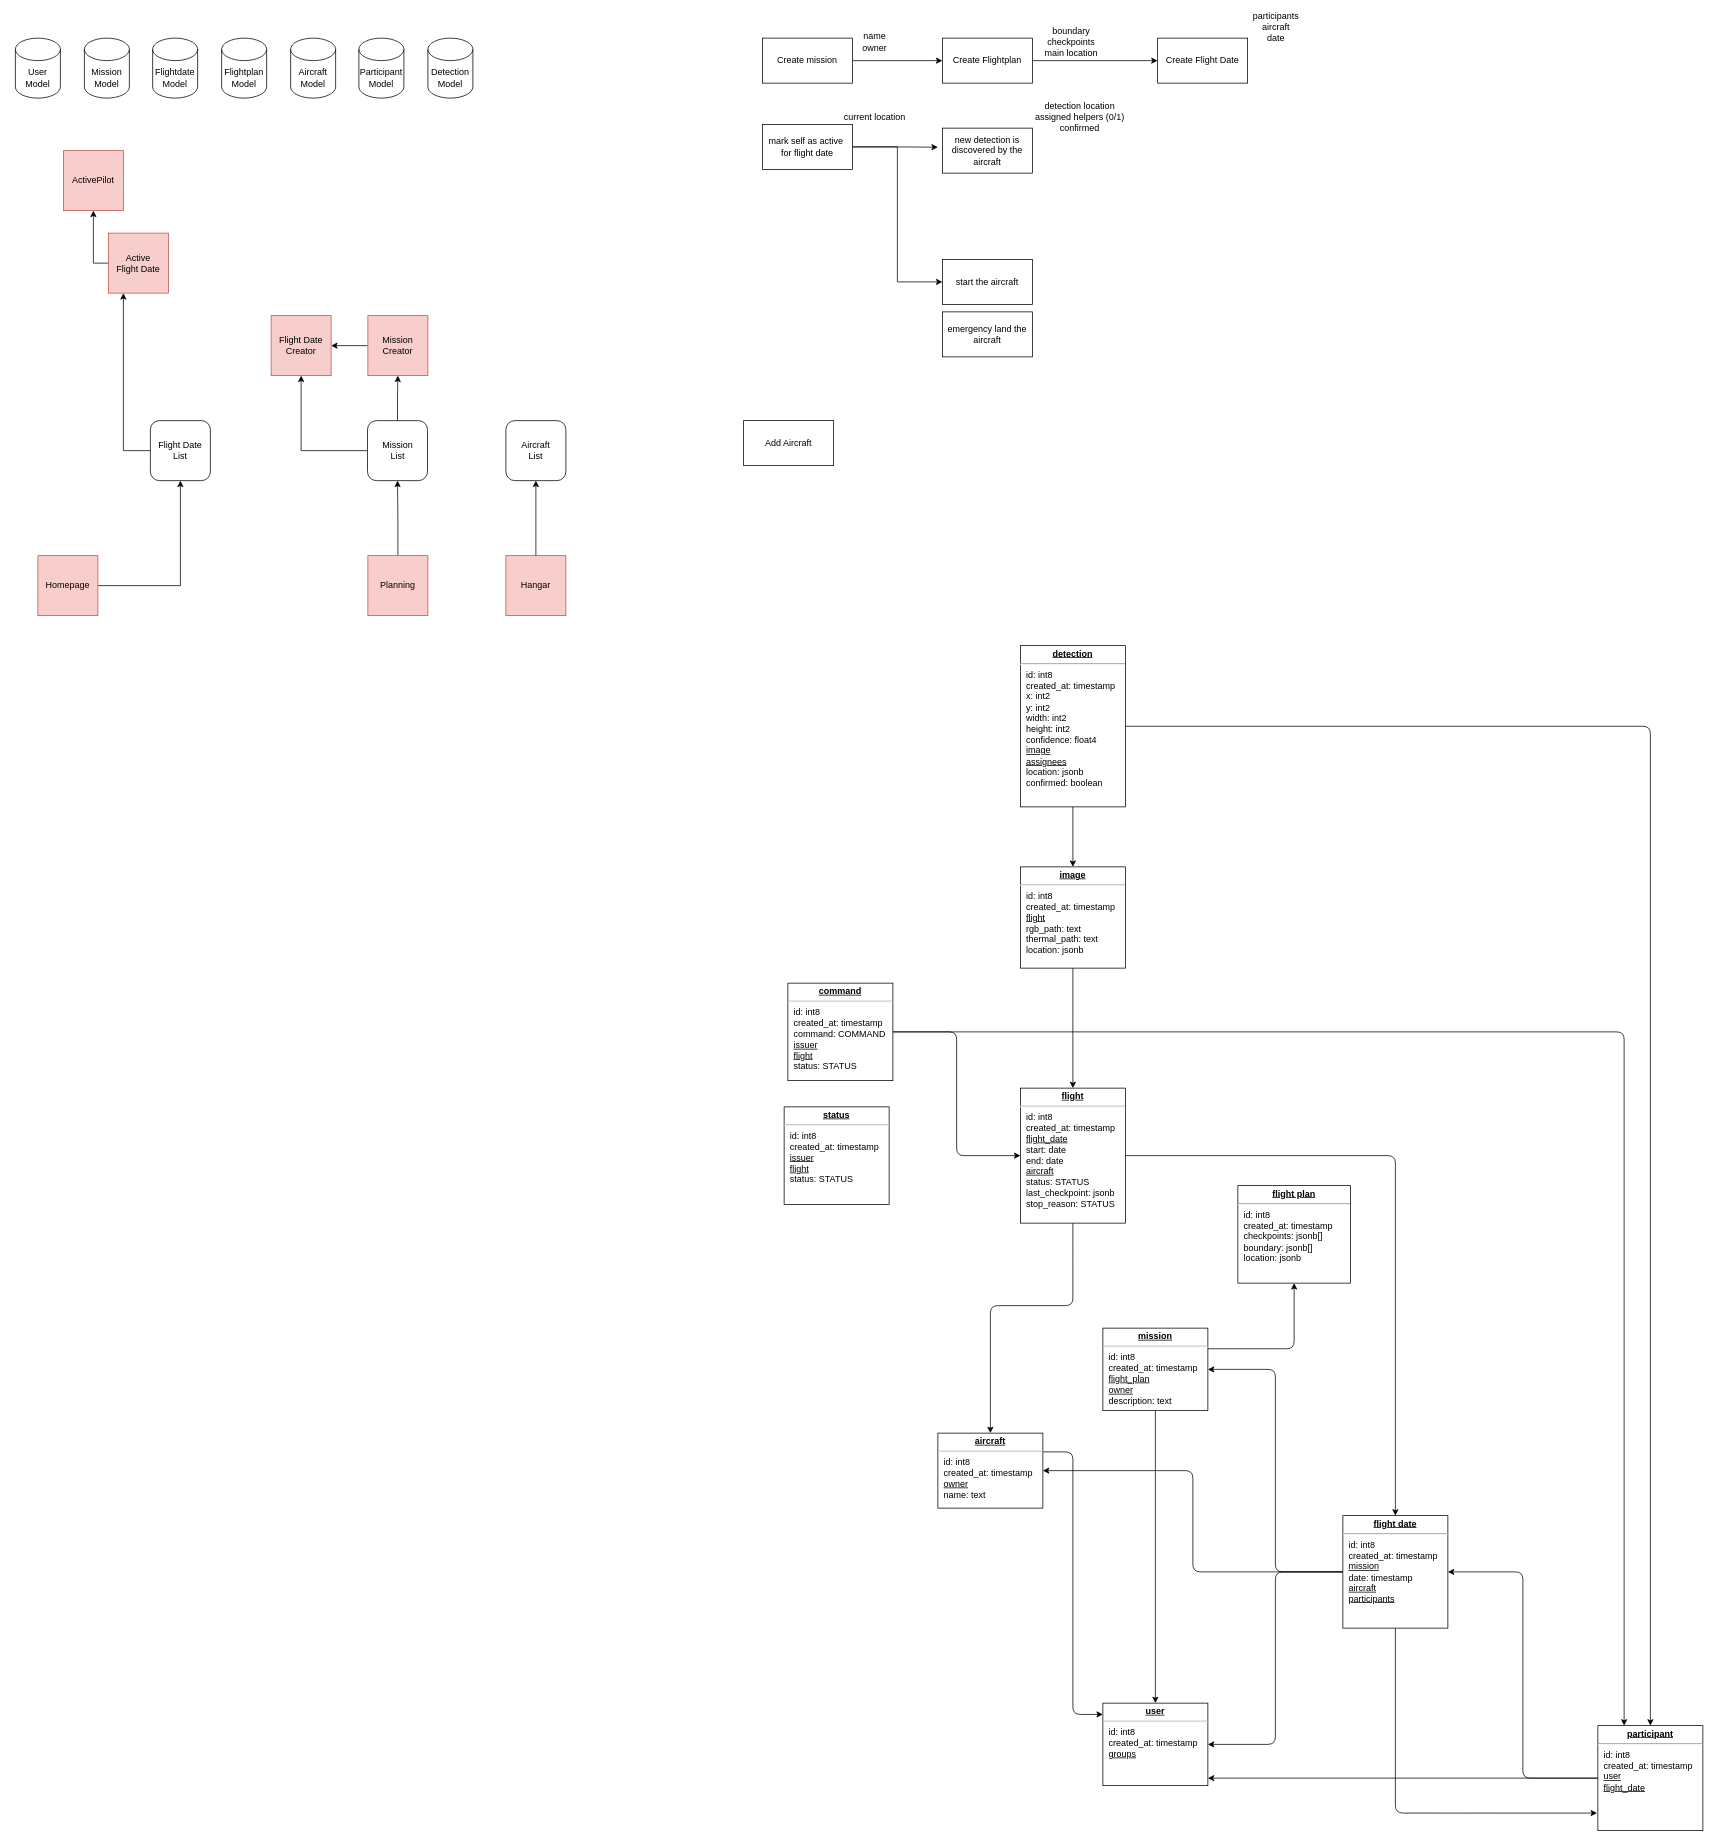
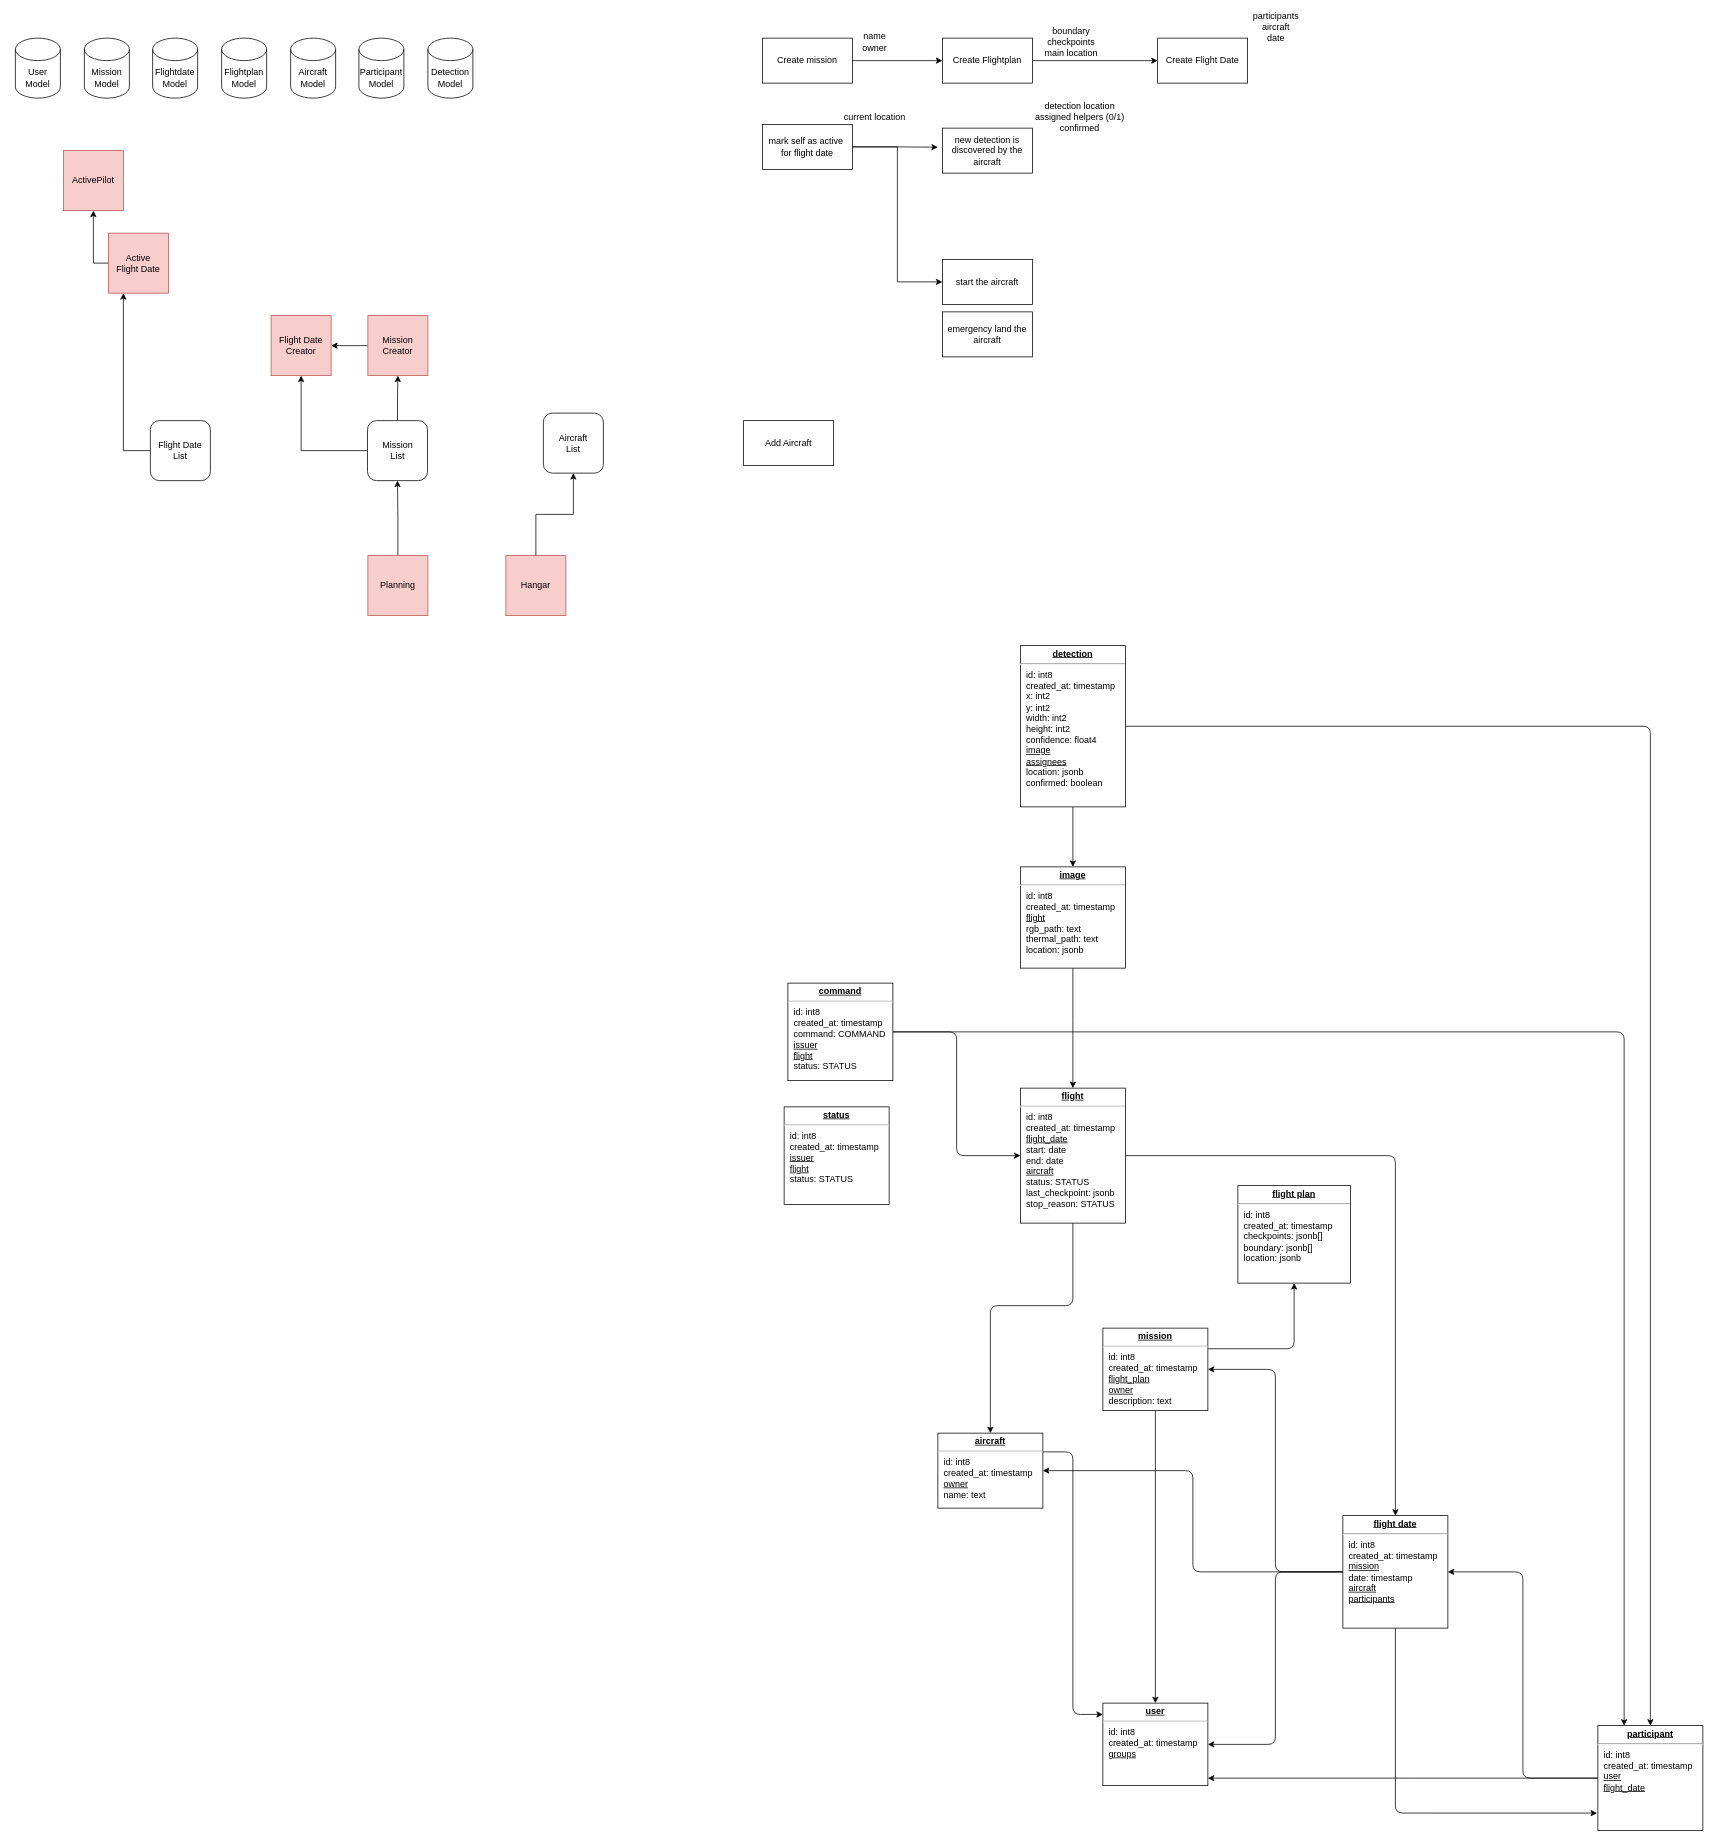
(536, 450) -> (573, 443)
(180, 576) -> none
(68, 585) -> none
